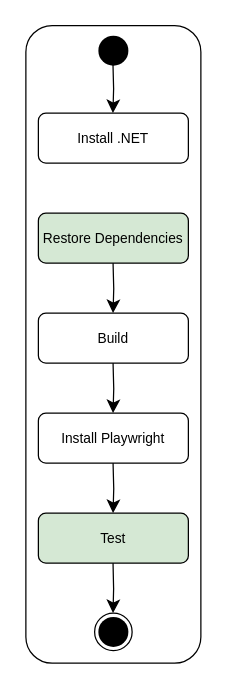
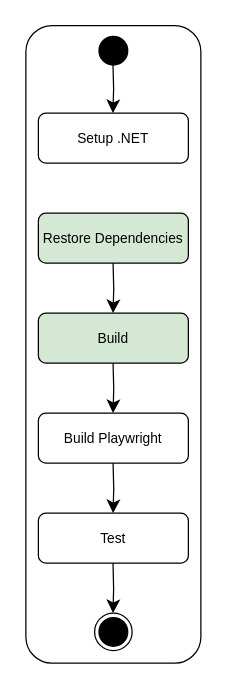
(113, 138) -> (113, 138)
(113, 338) -> (113, 338)
(113, 438) -> (113, 438)
(113, 538) -> (113, 538)
